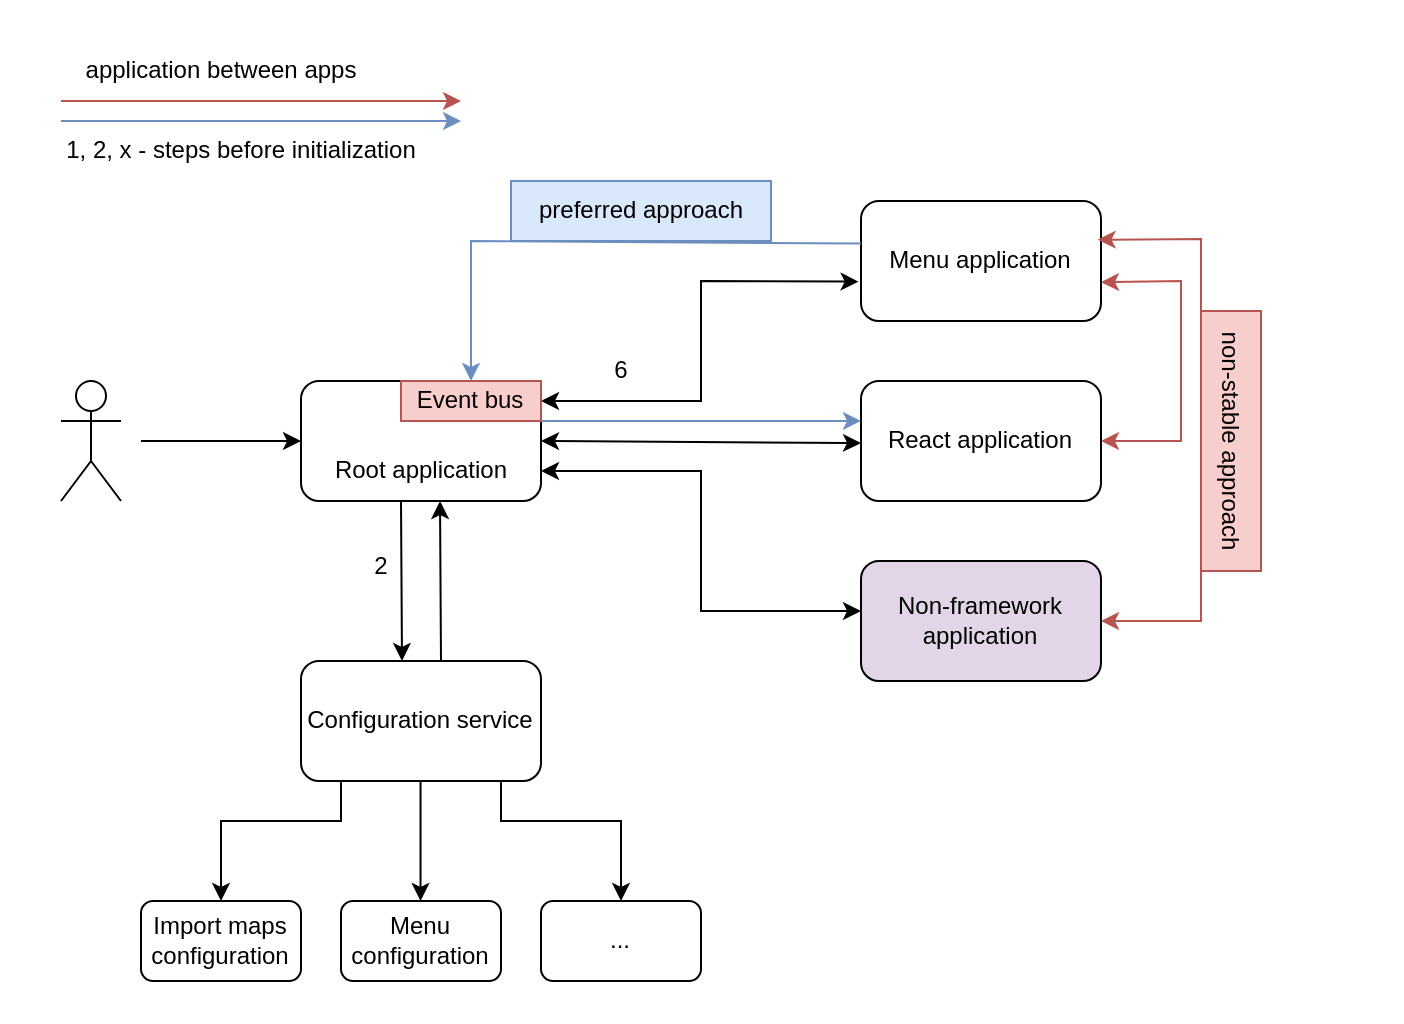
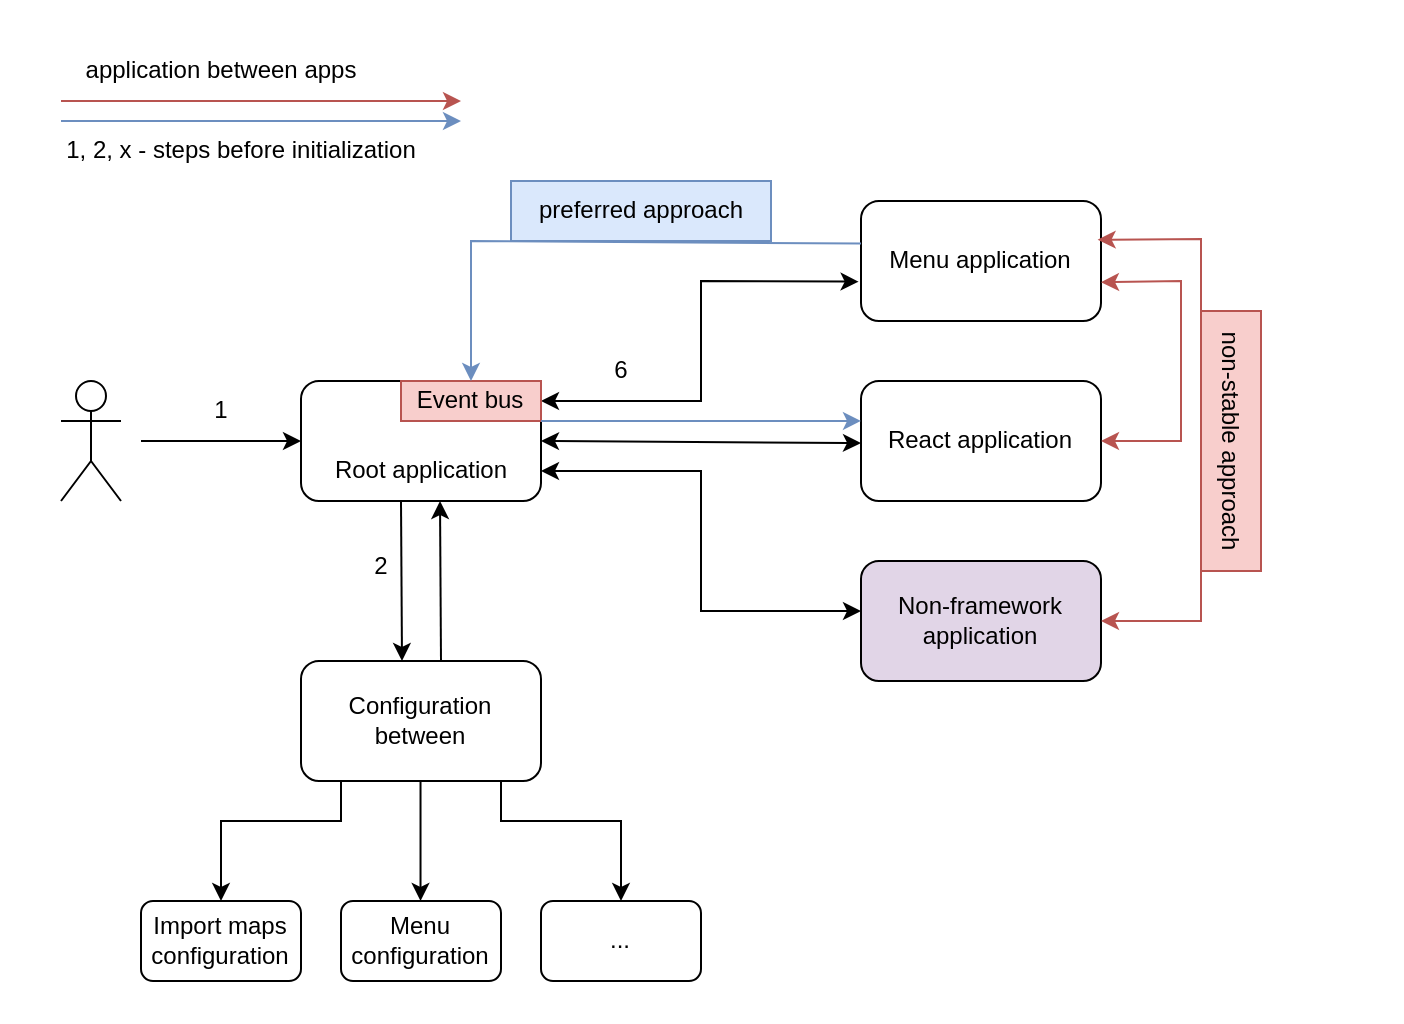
none -> (221, 411)
(421, 721) -> (421, 721)
